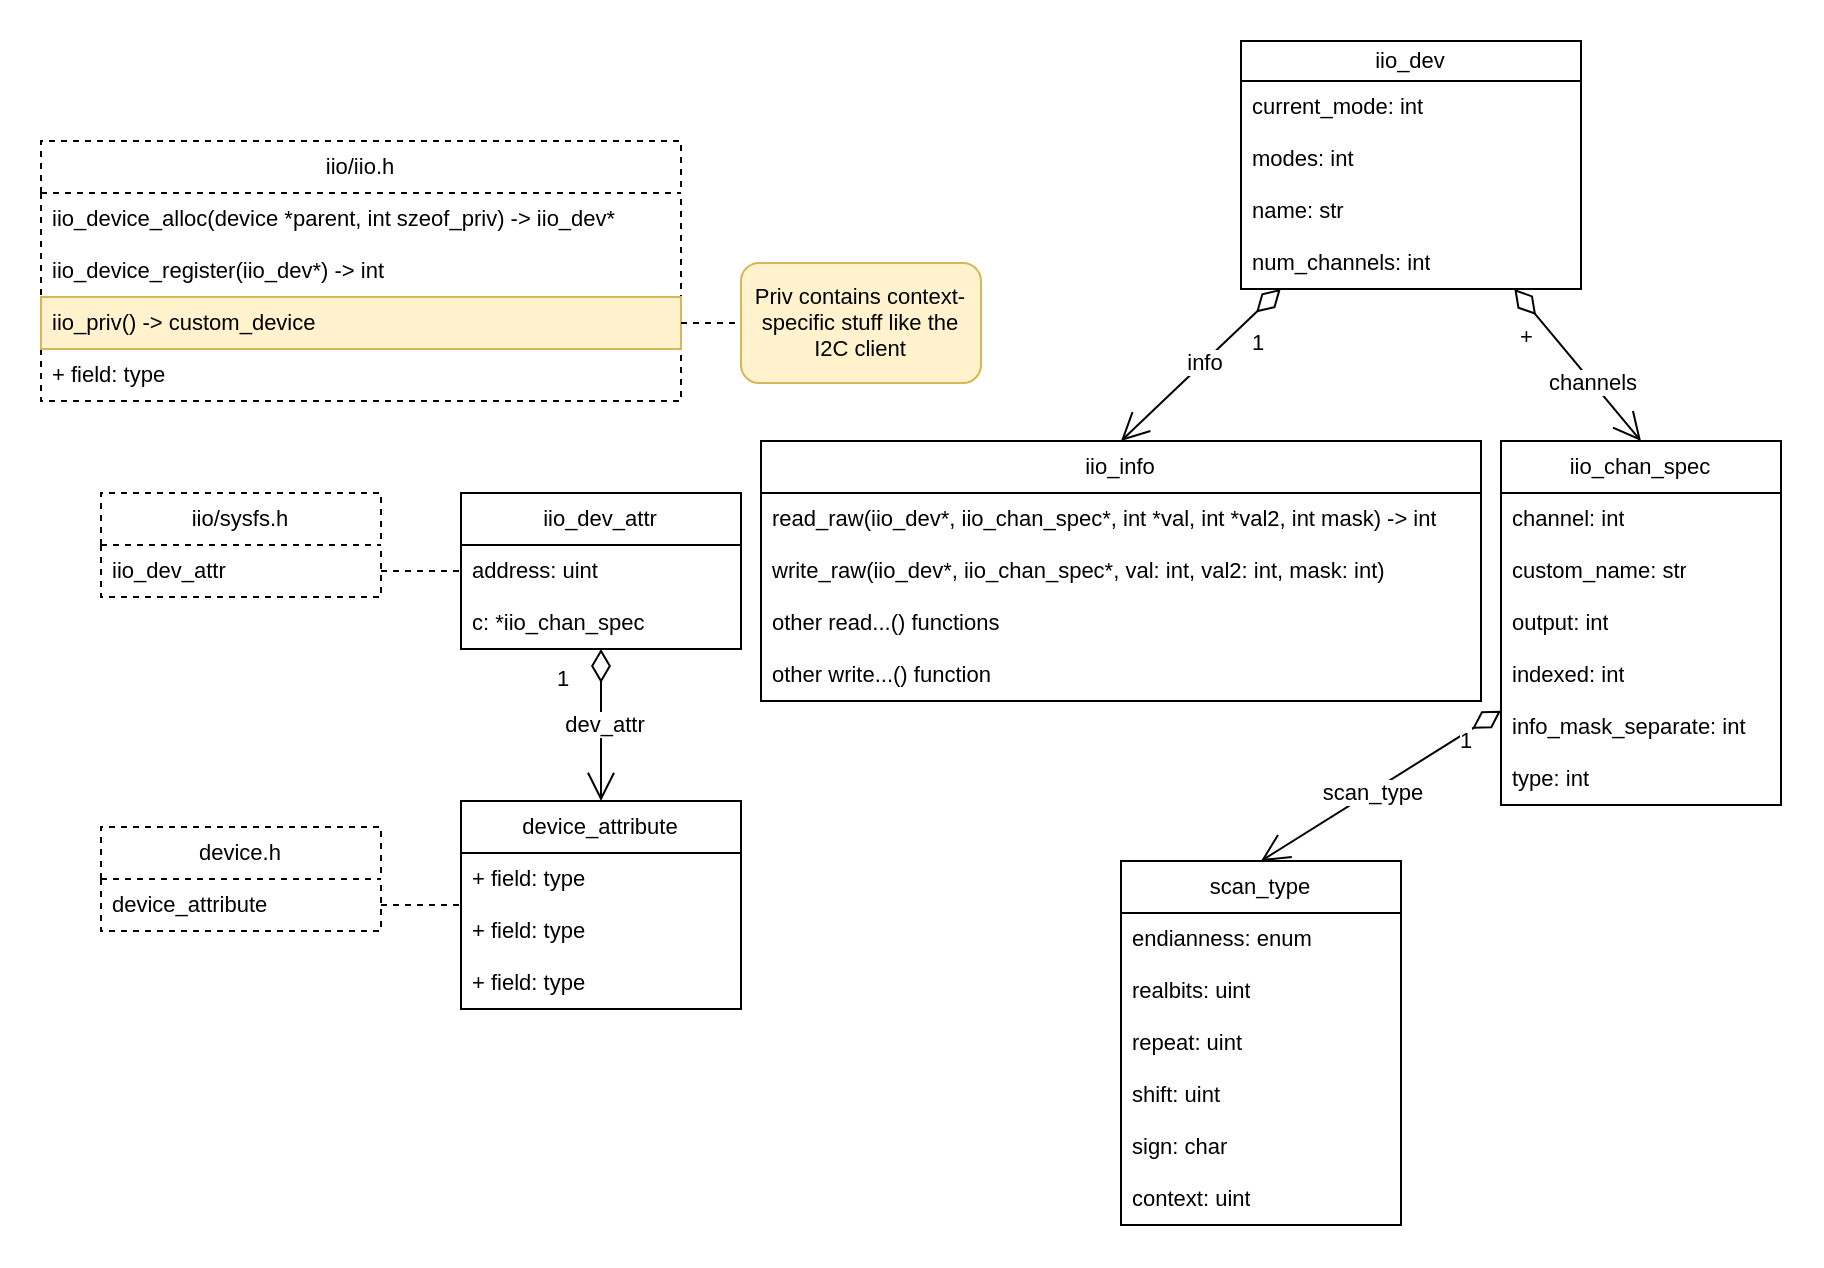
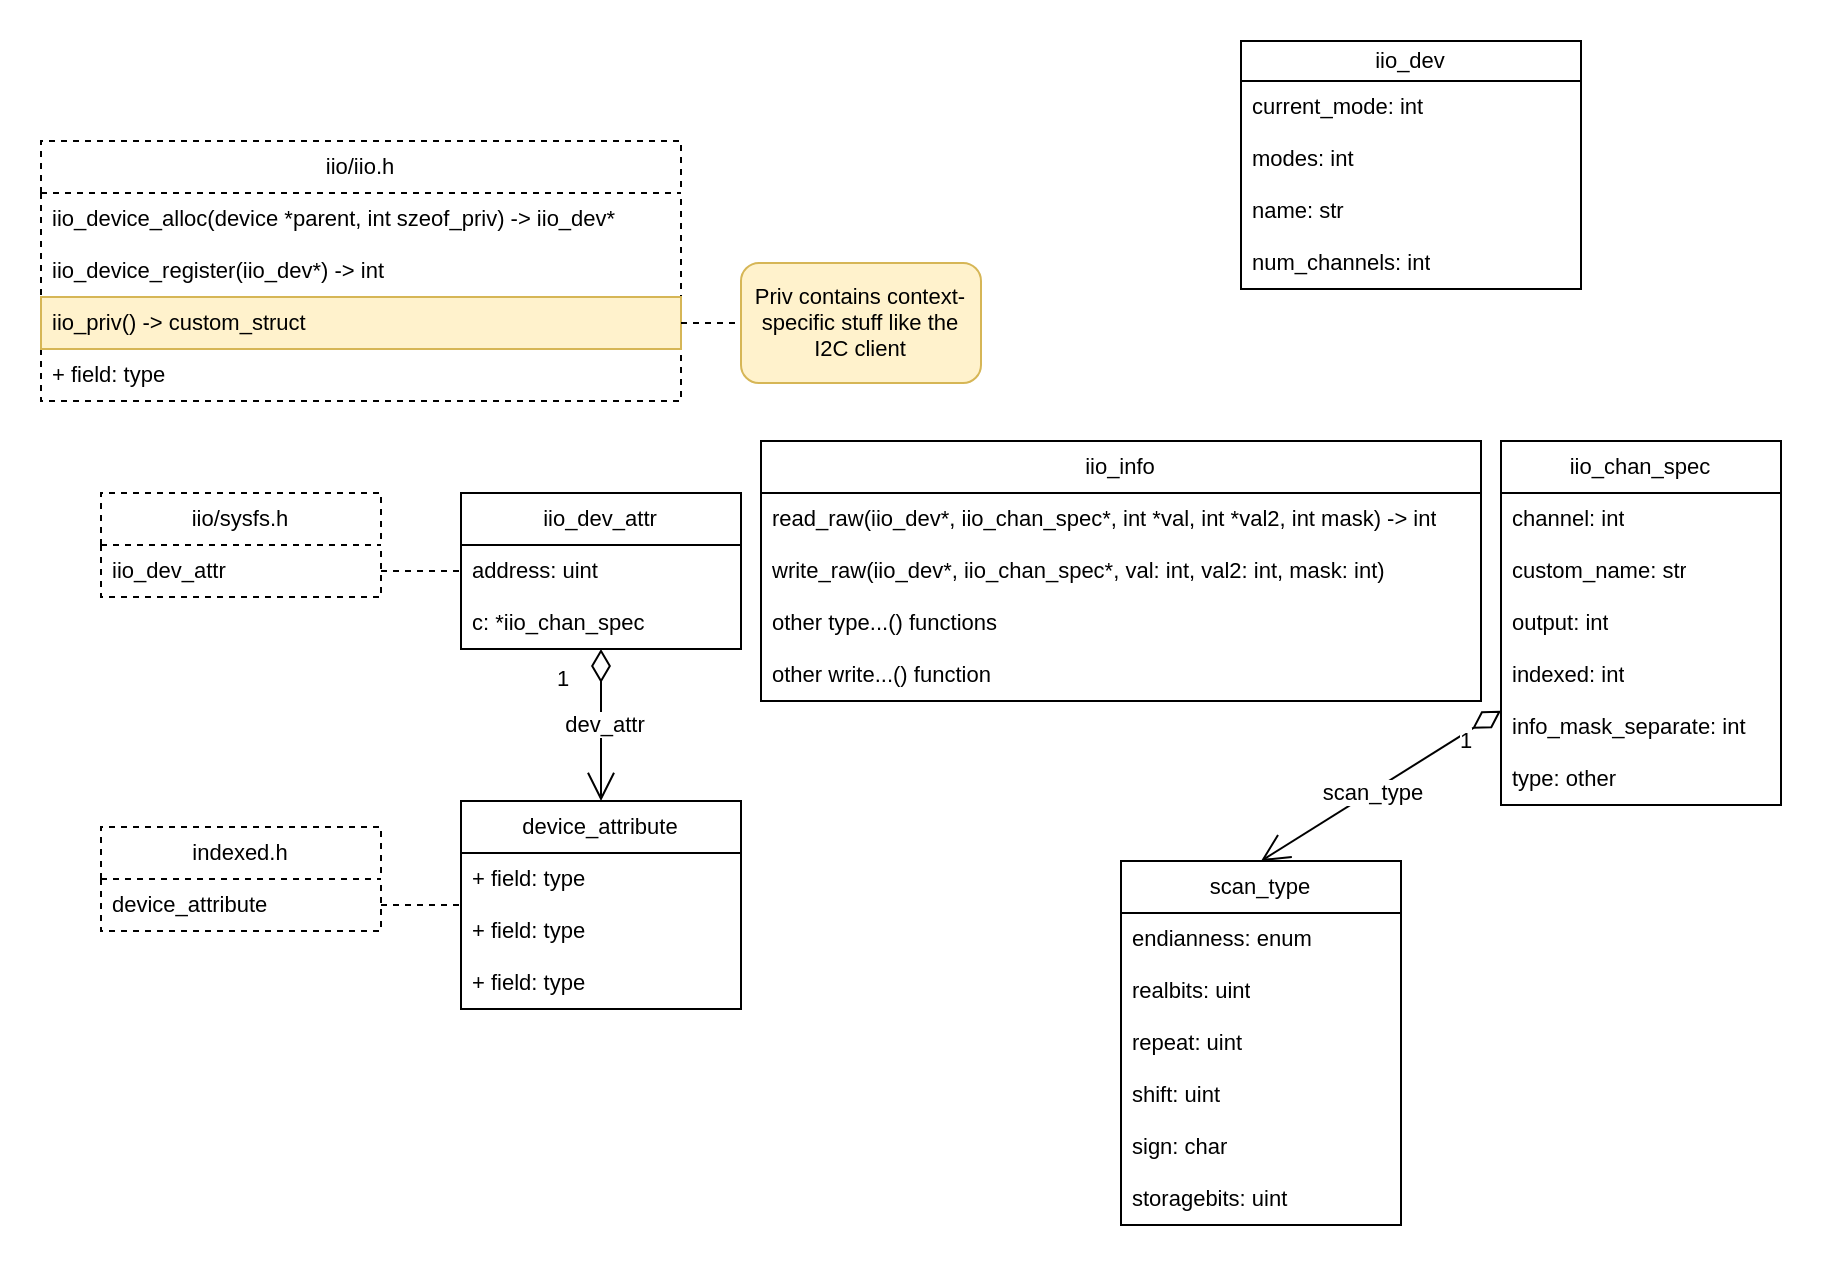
(202, 324) -> (205, 324)
(1191, 374) -> none
(1587, 376) -> none
(910, 624) -> (910, 624)
(1560, 780) -> (1575, 780)
(241, 853) -> (241, 853)
(1205, 1200) -> (1226, 1200)
